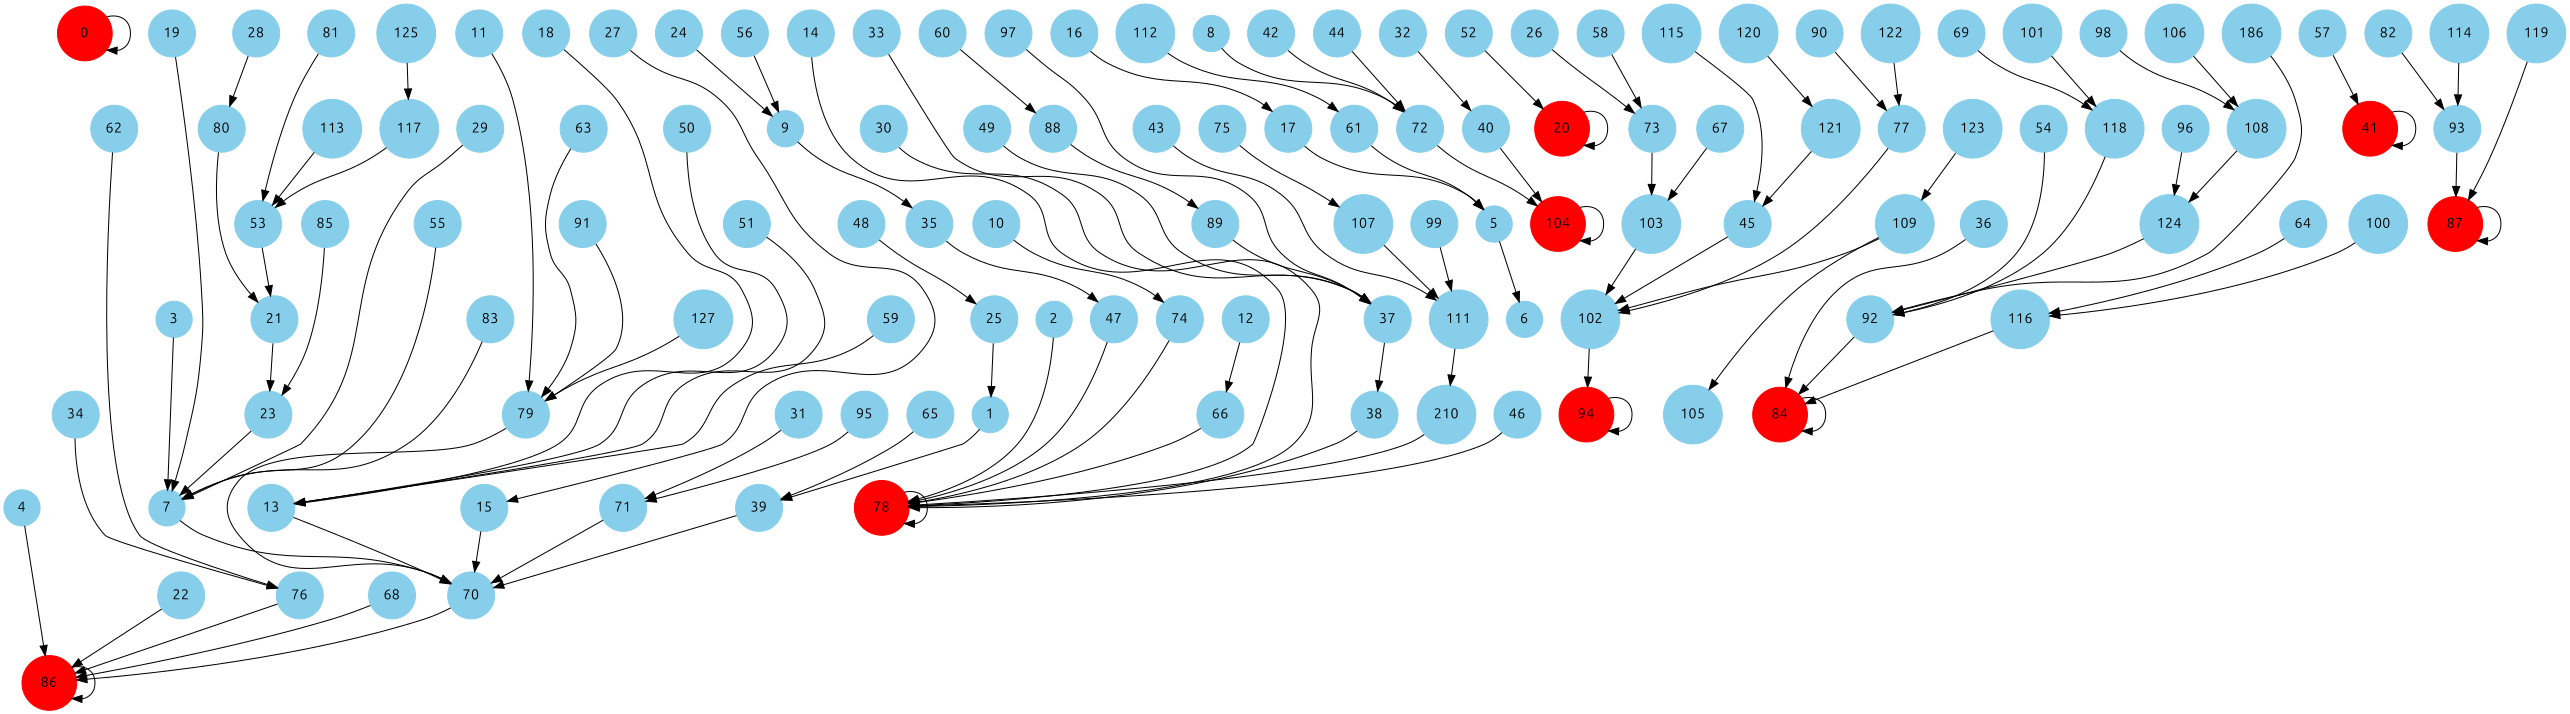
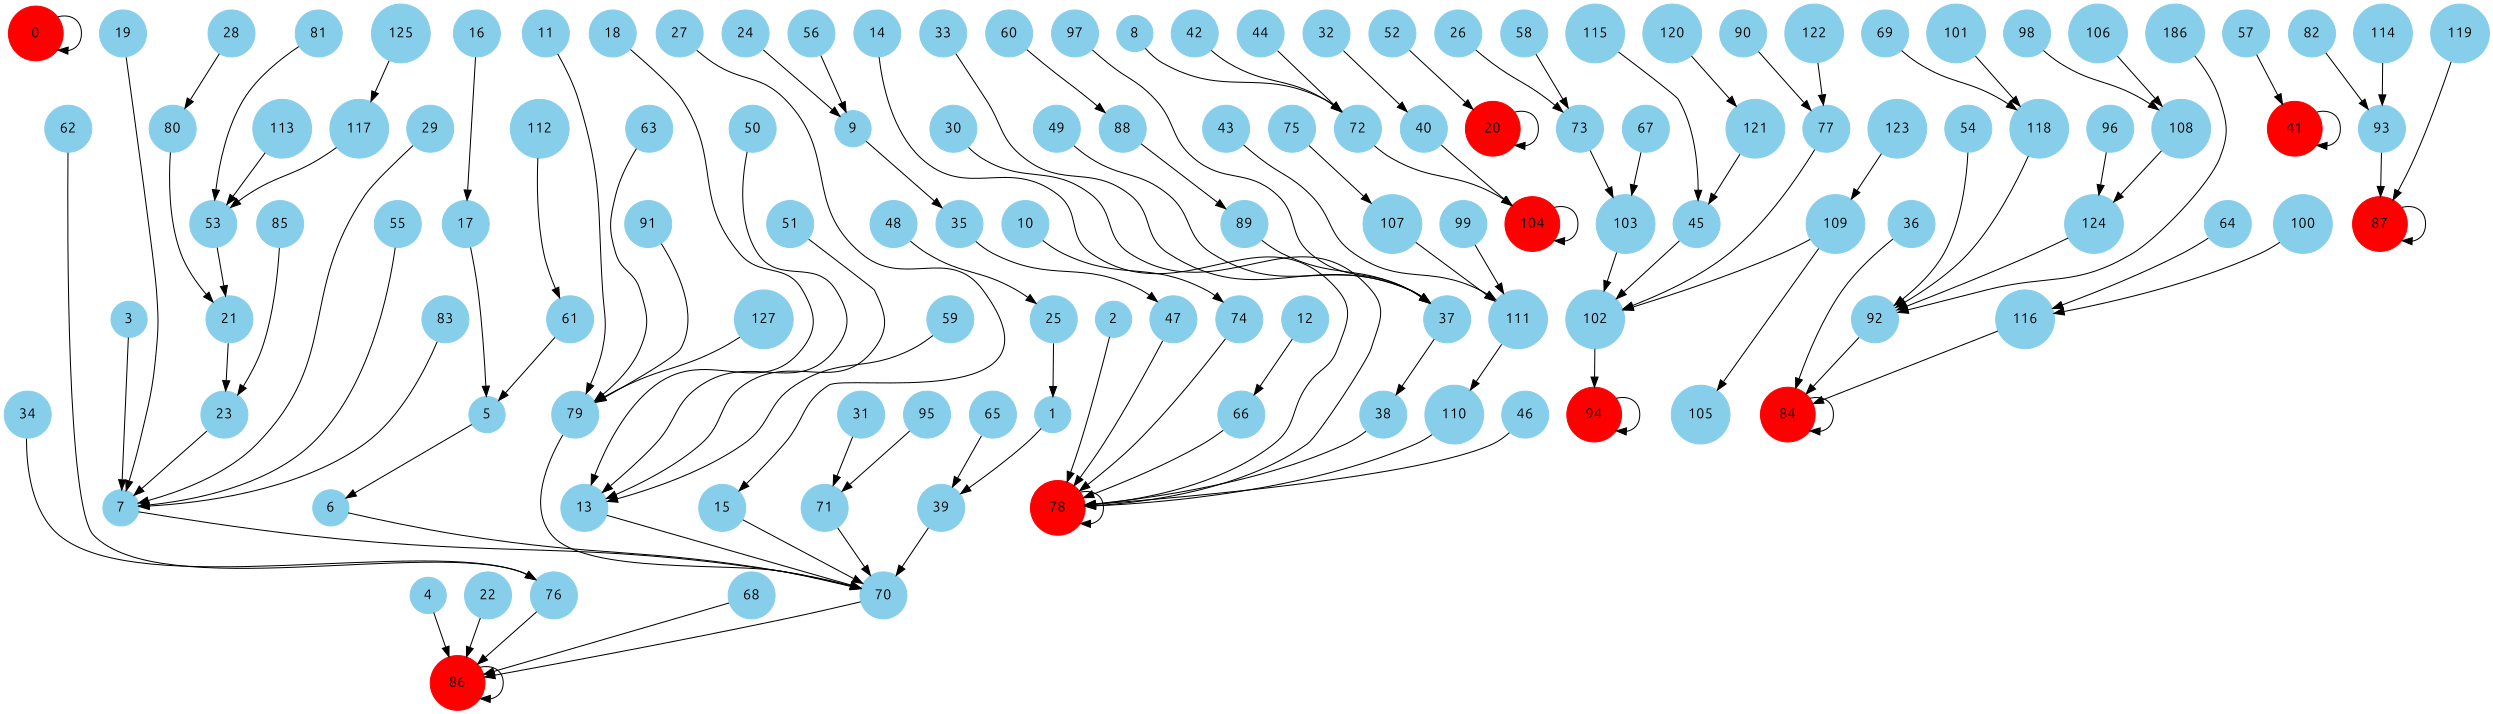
(1447, 415) -> (1454, 415)
none -> (511, 542)
